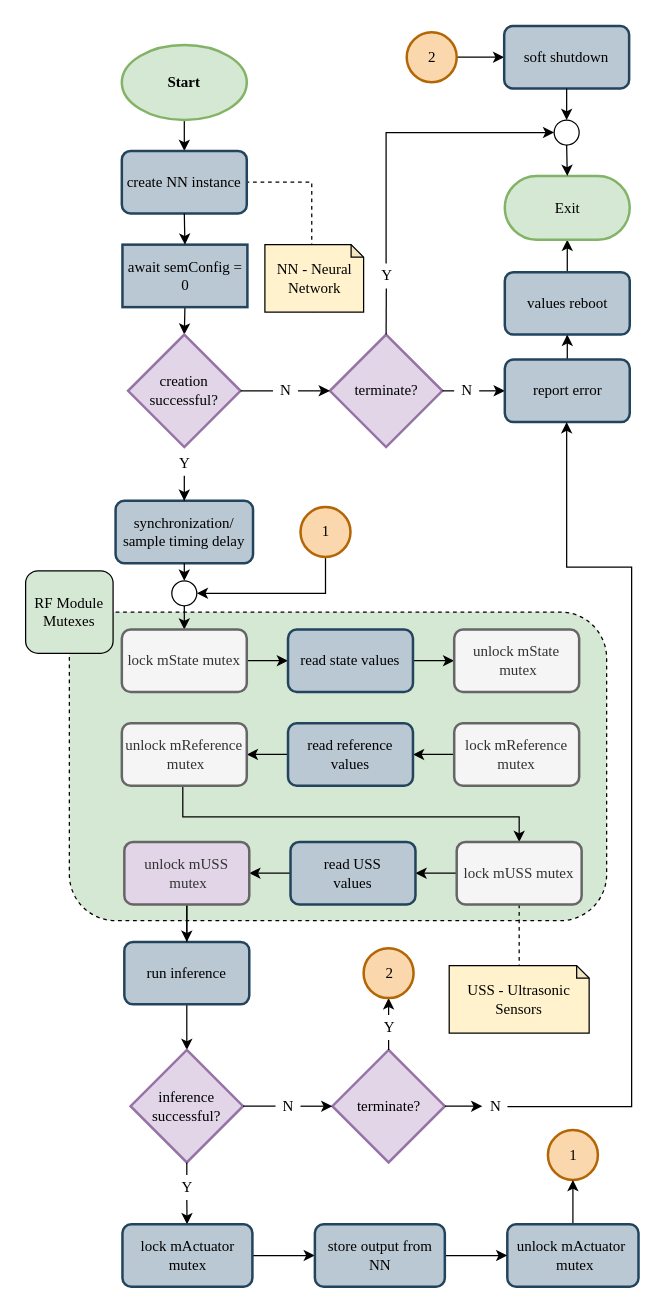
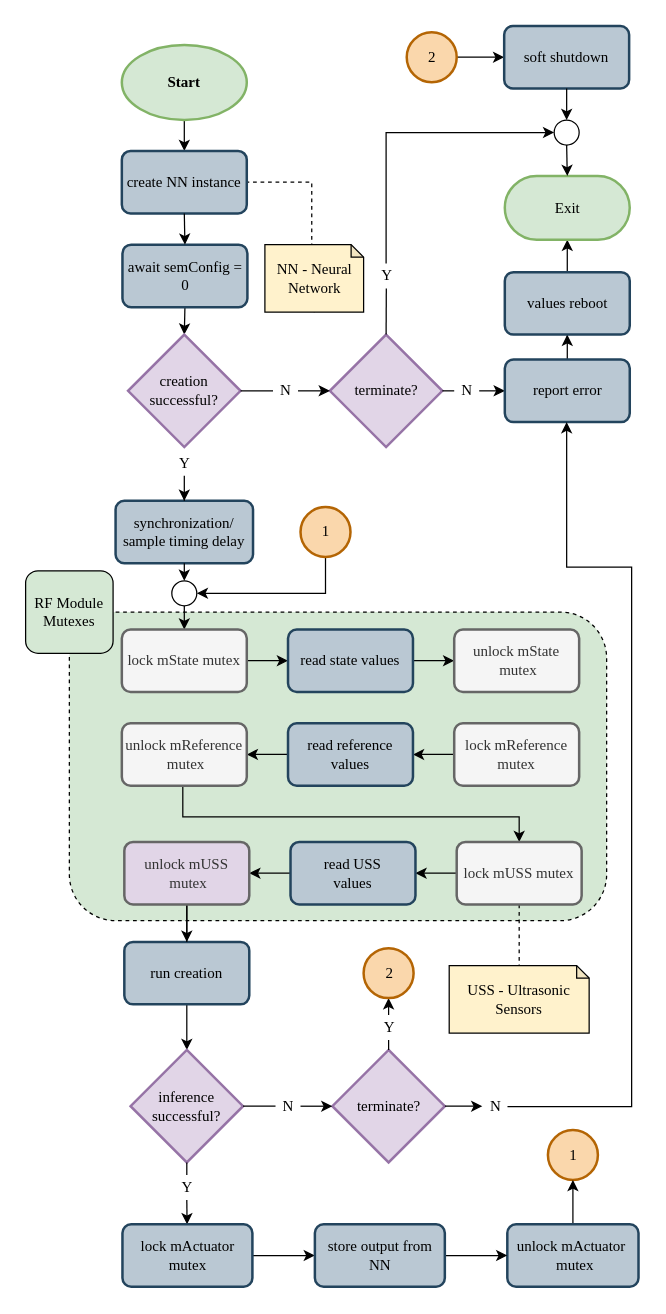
(185, 276) -> (185, 276)
(187, 973) -> (187, 973)
